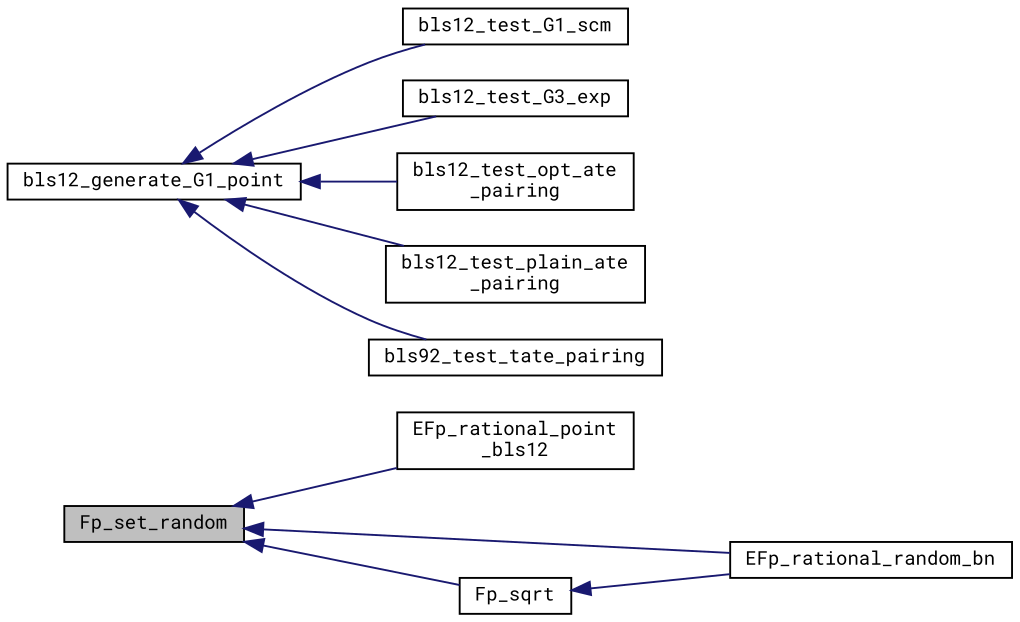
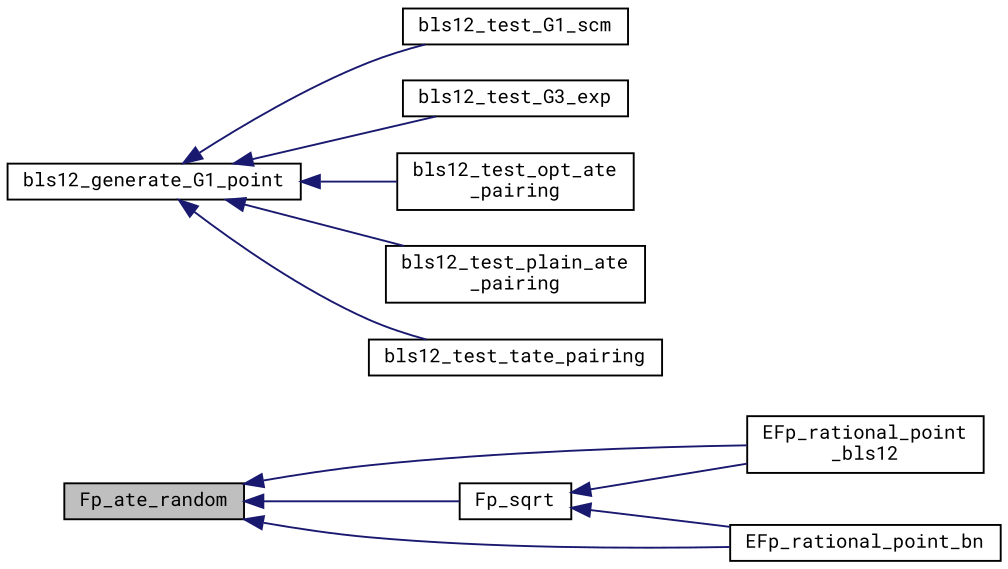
(515, 358) -> (515, 358)
none -> (669, 476)
(154, 524) -> (154, 501)
(871, 560) -> (865, 543)
